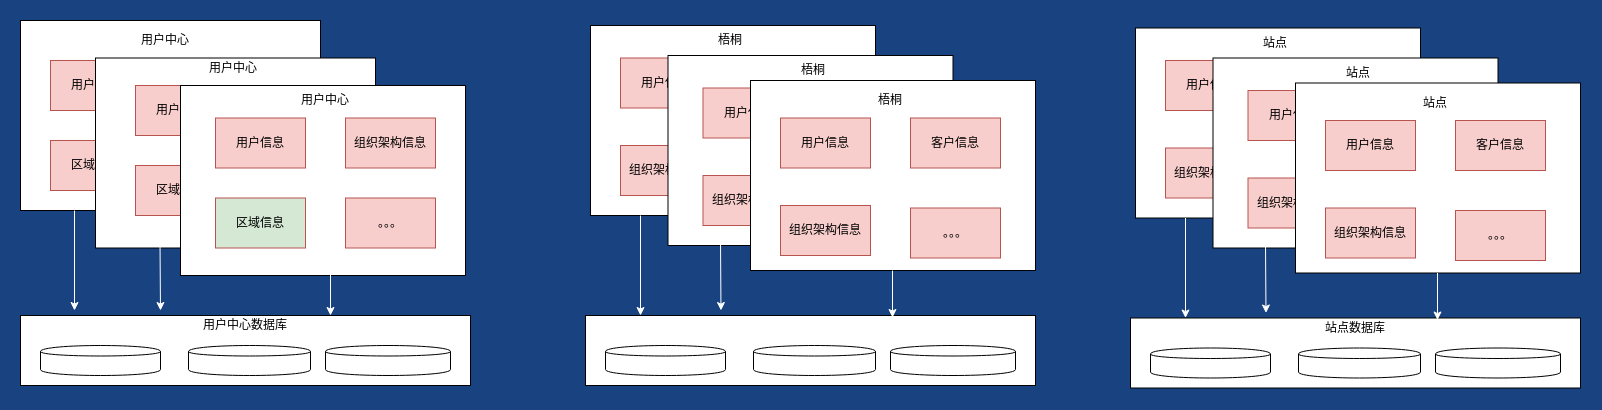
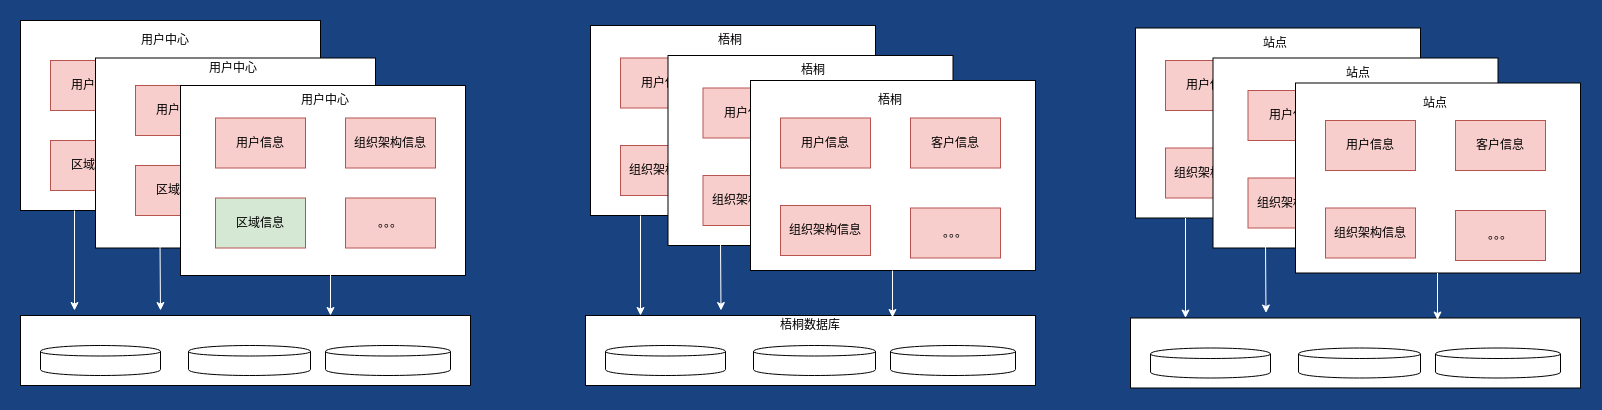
(246, 326) -> none
none -> (811, 326)
(1356, 328) -> none
